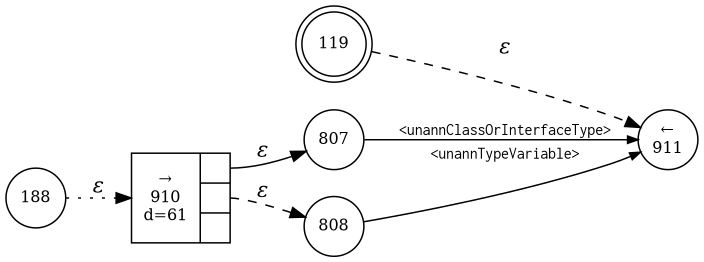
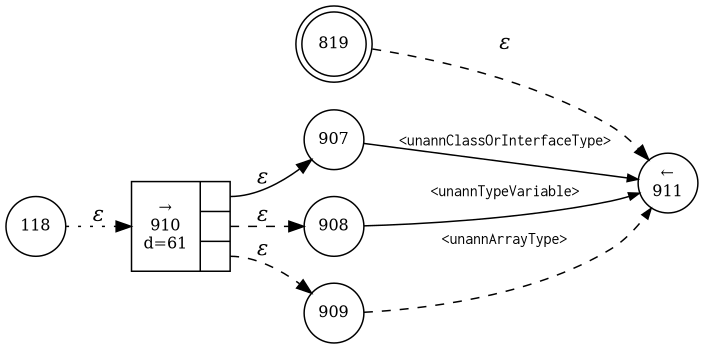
(334, 44) -> (334, 44)
(334, 140) -> (334, 140)
(36, 198) -> (36, 226)
(334, 226) -> (334, 226)
none -> (334, 313)
